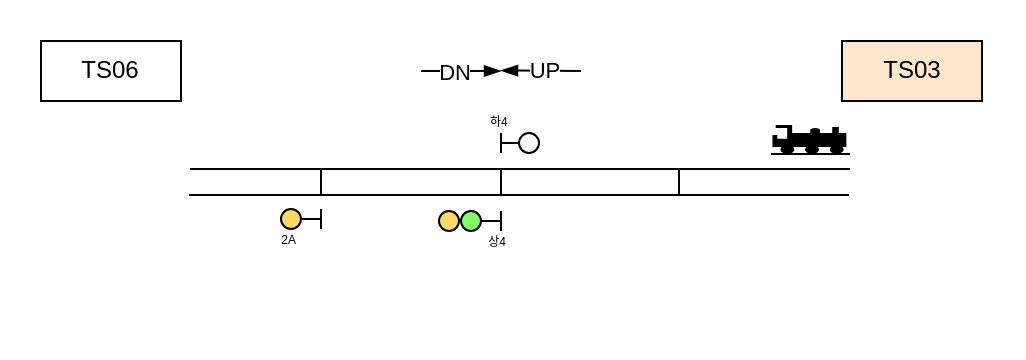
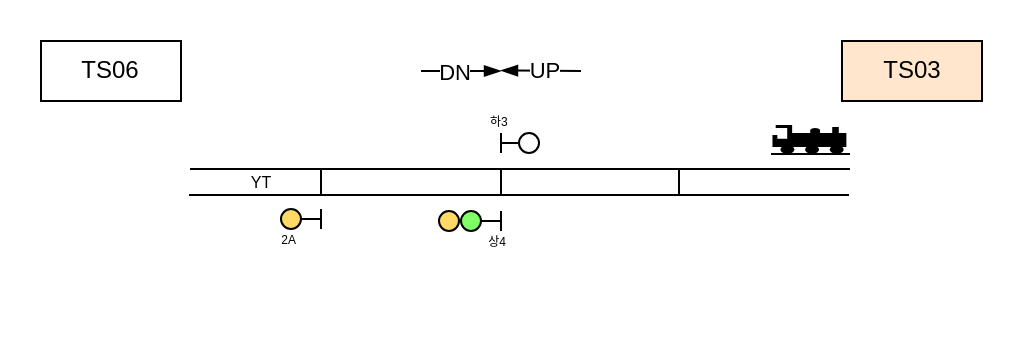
(510, 119) -> (510, 119)
none -> (261, 183)
